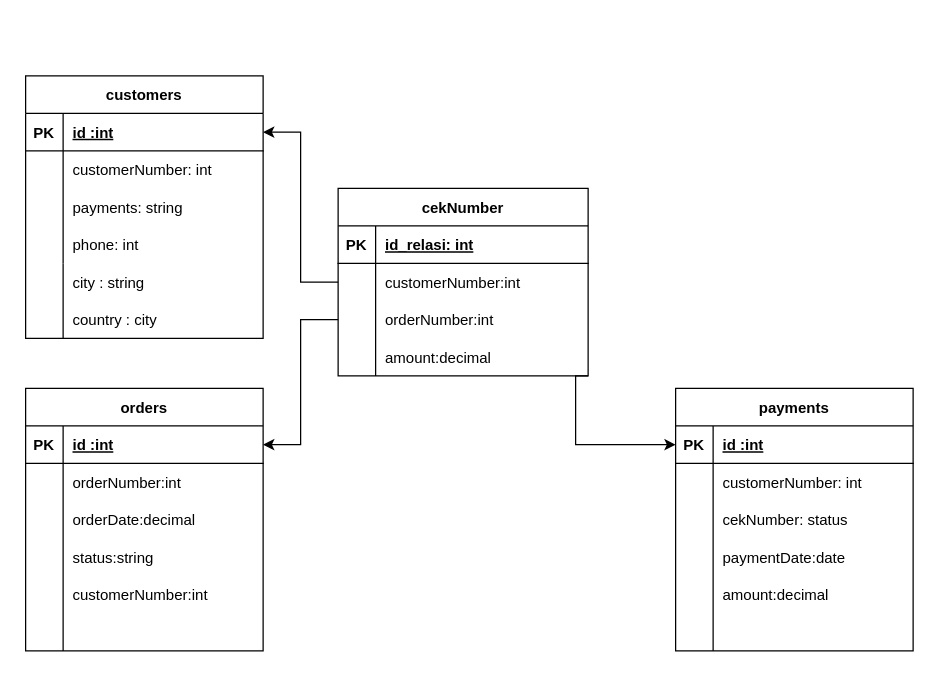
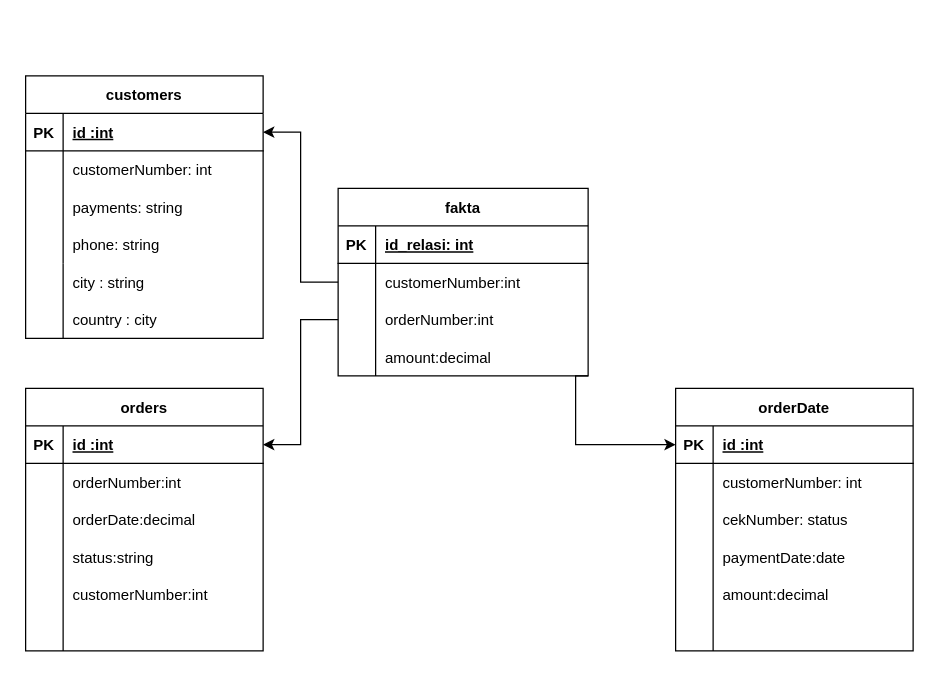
(463, 208) -> (463, 208)
(109, 245) -> (121, 245)
(794, 408) -> (794, 408)
